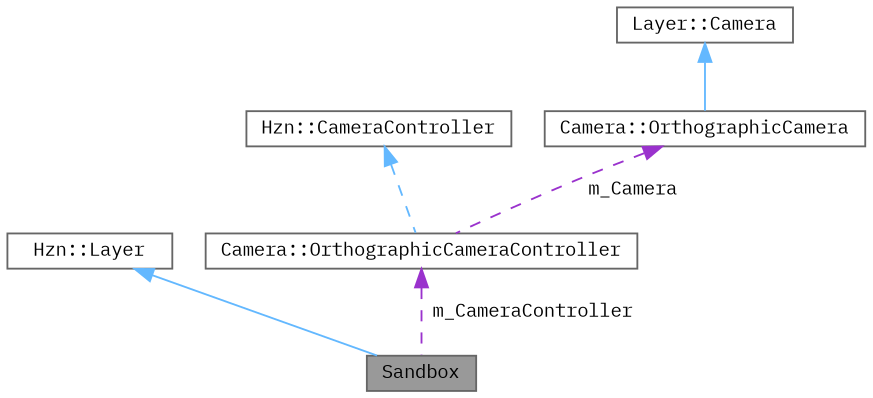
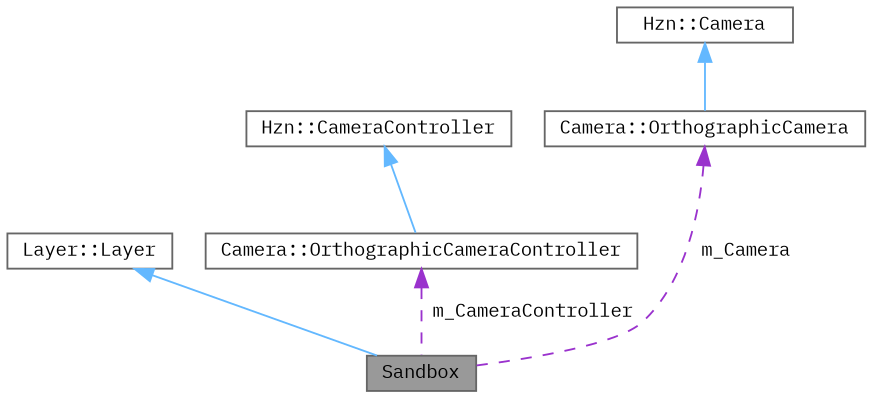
(705, 25) -> (705, 25)
(549, 191) -> (642, 323)
(403, 199) -> (403, 199)
(90, 251) -> (90, 251)
